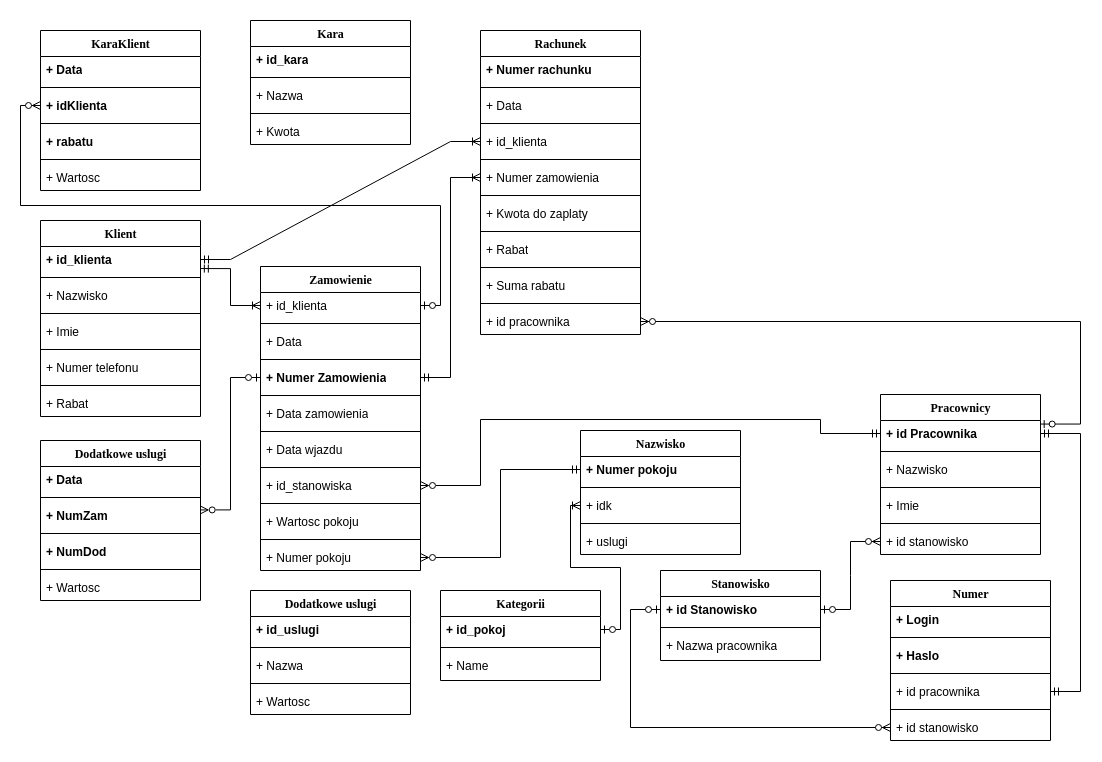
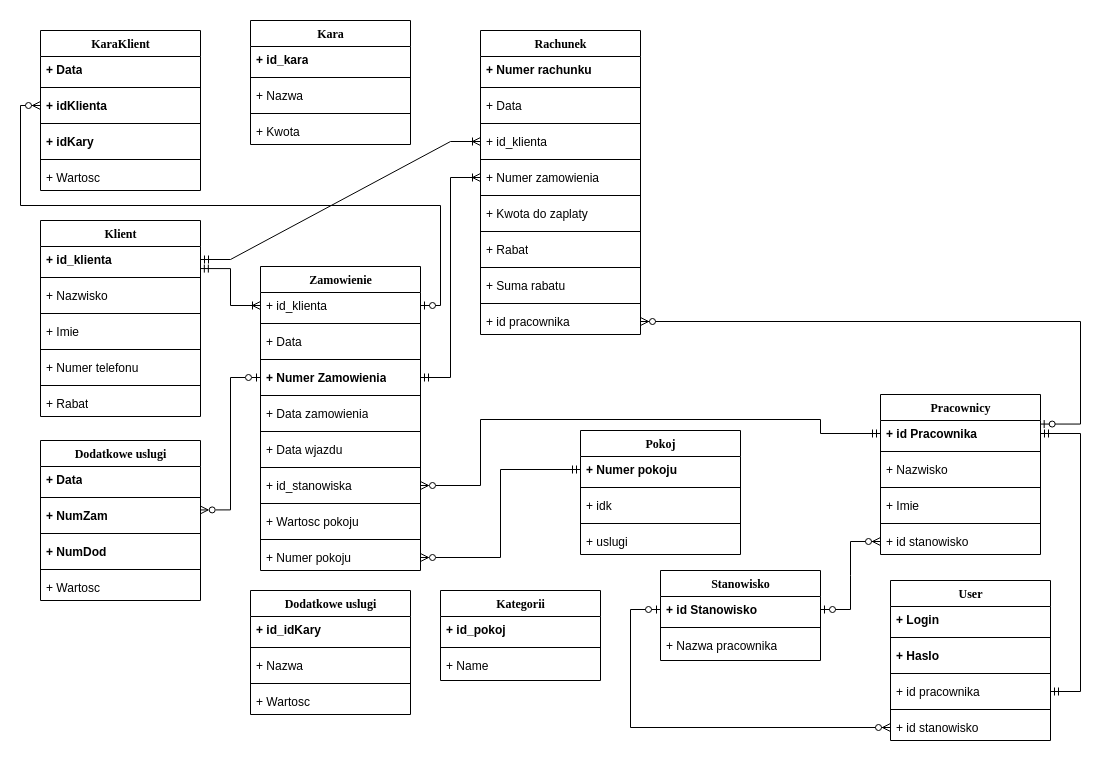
(72, 143) -> (70, 143)
(661, 445) -> (661, 445)
(593, 568) -> none
(971, 595) -> (971, 595)
(287, 631) -> (289, 631)
